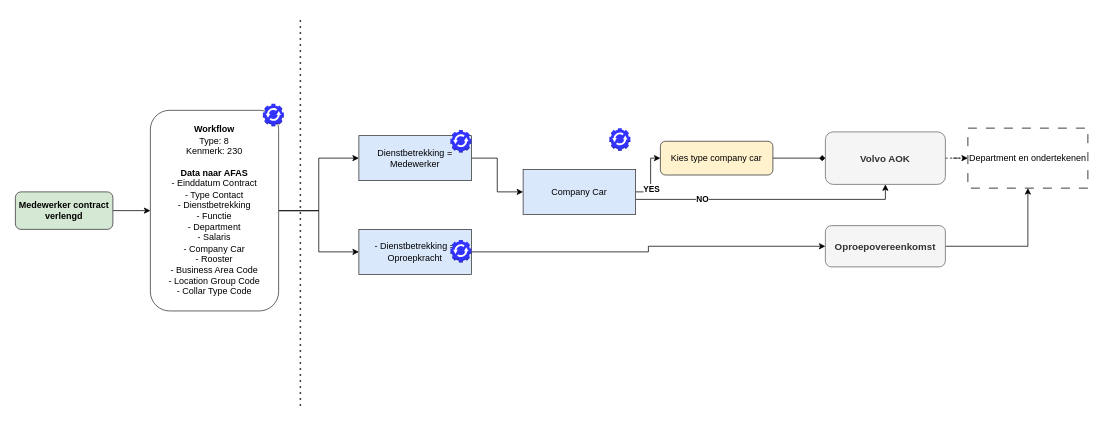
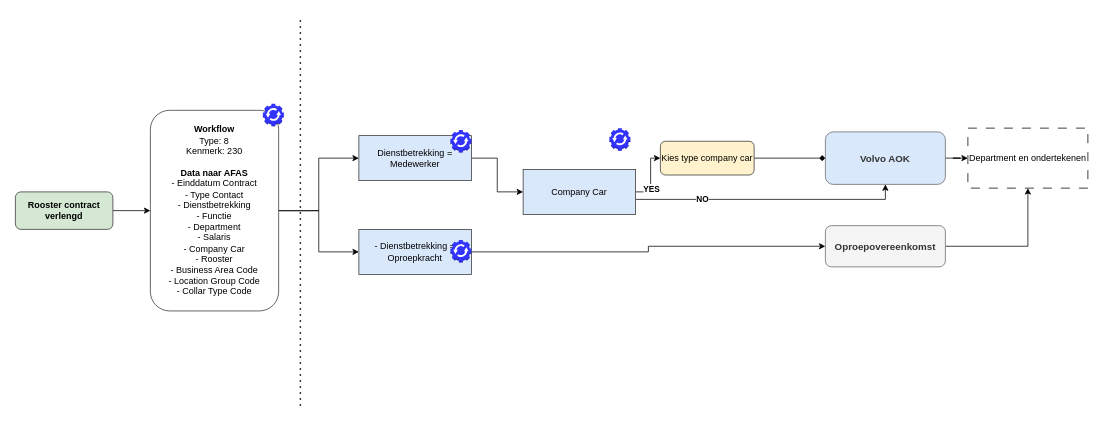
(717, 158) -> (707, 158)
(885, 158) -> (885, 158)
(959, 158) -> (959, 158)
(64, 210) -> (64, 210)
